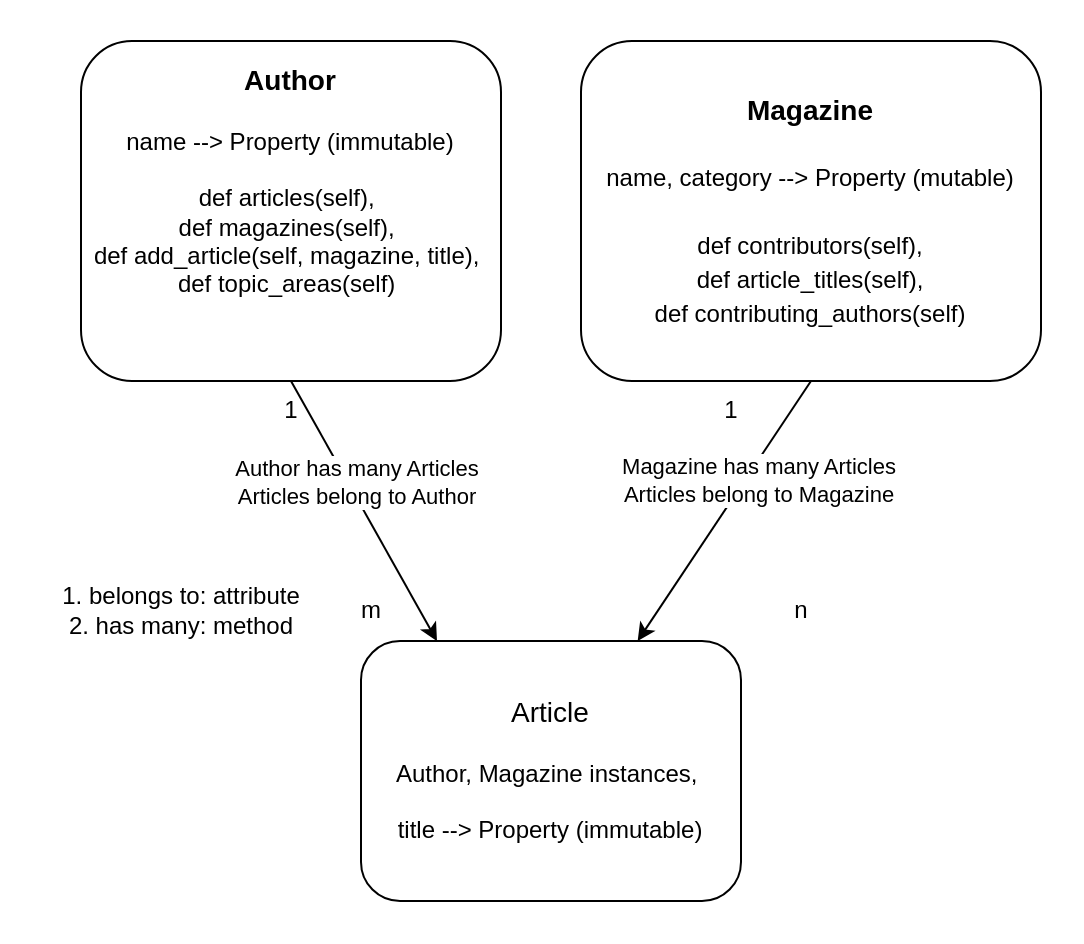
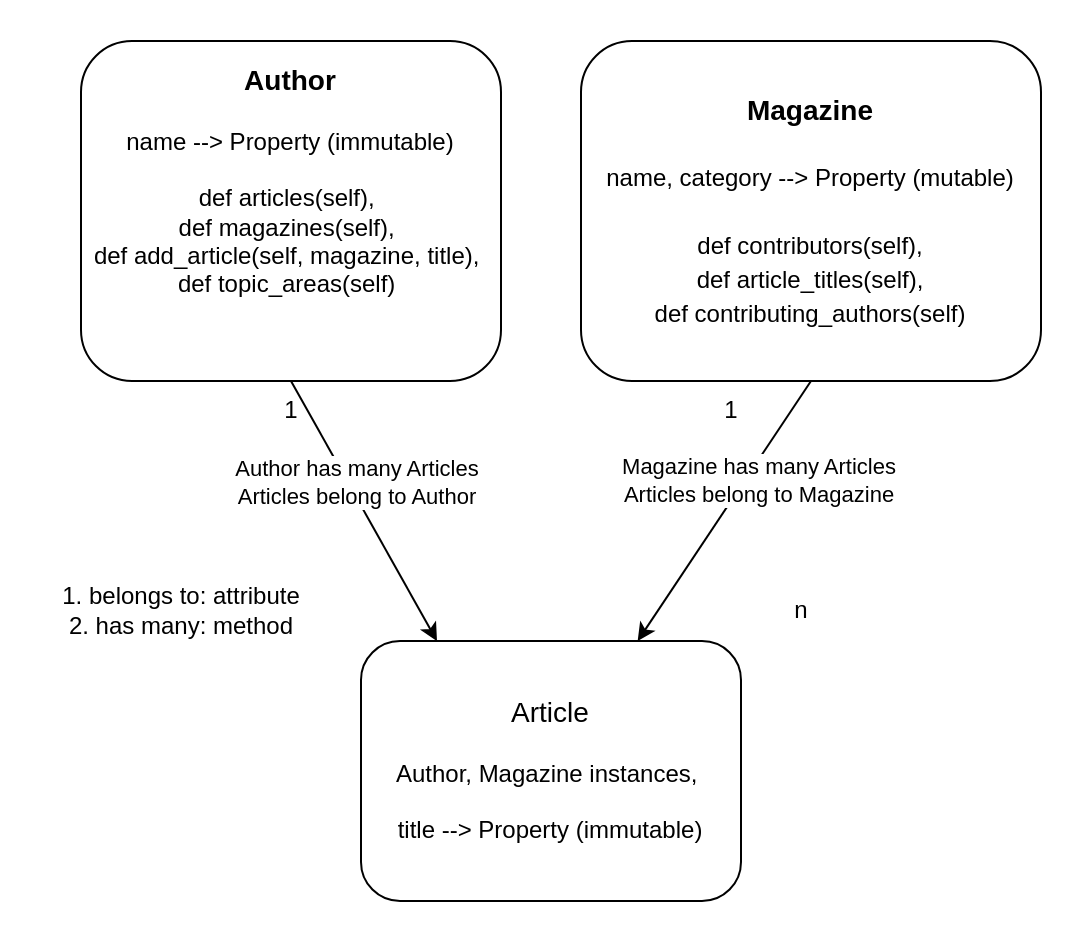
(371, 611) -> none
